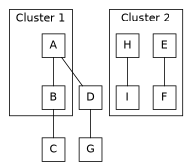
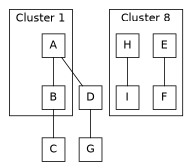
(146, 19) -> (146, 19)
